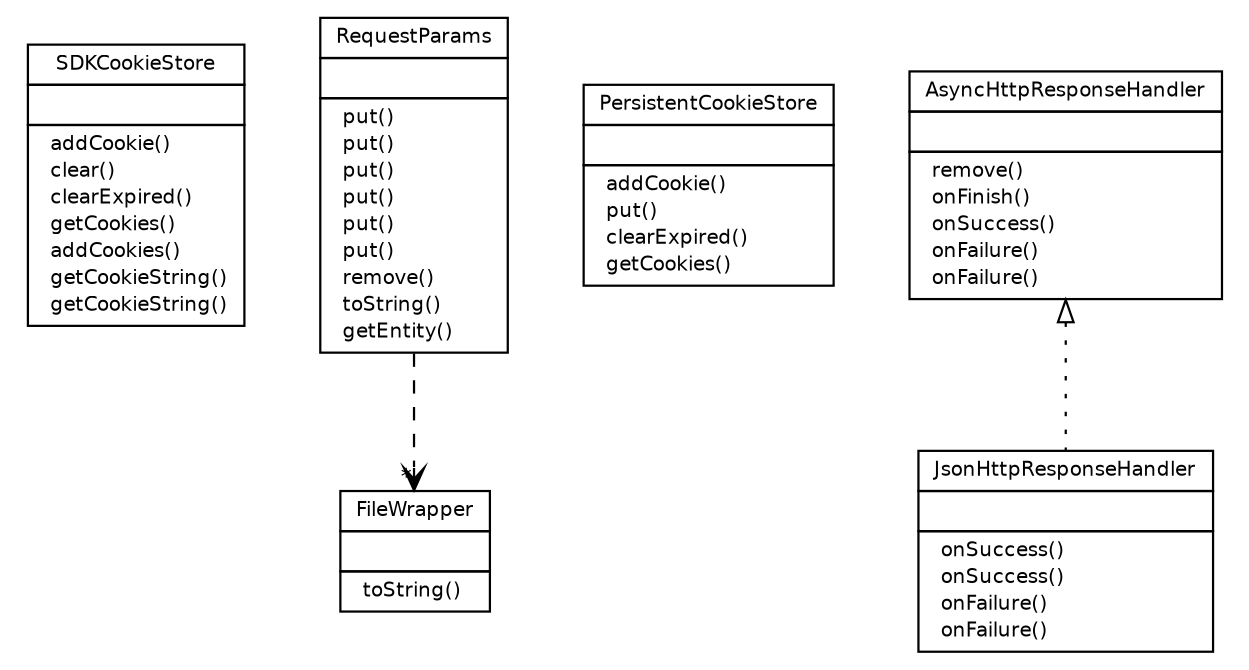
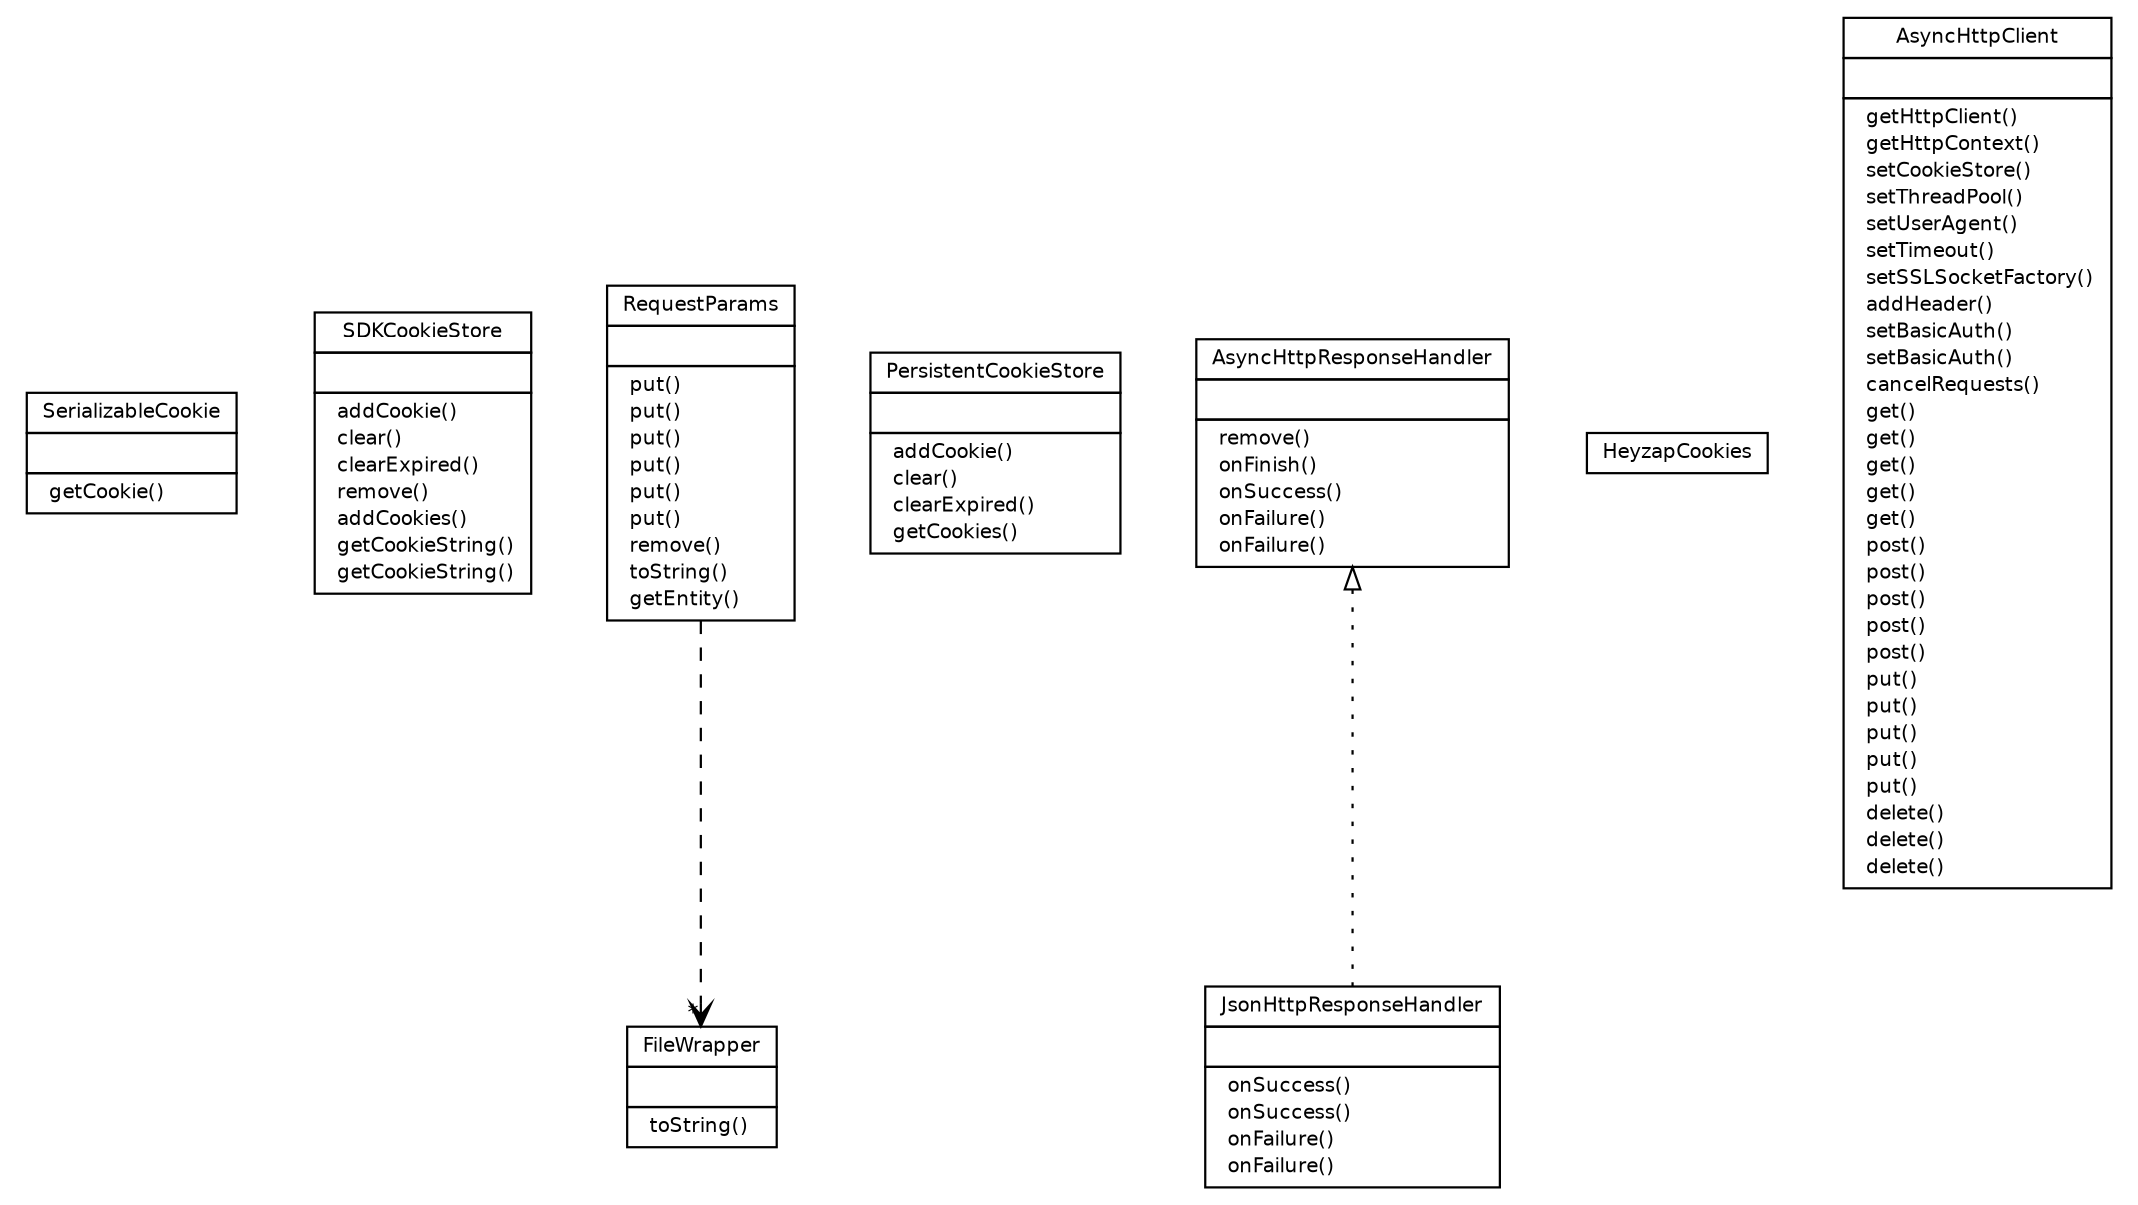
(629, 211) -> (923, 479)
(110, 224) -> (381, 492)
none -> (132, 453)
none -> (1676, 453)
none -> (1978, 453)
